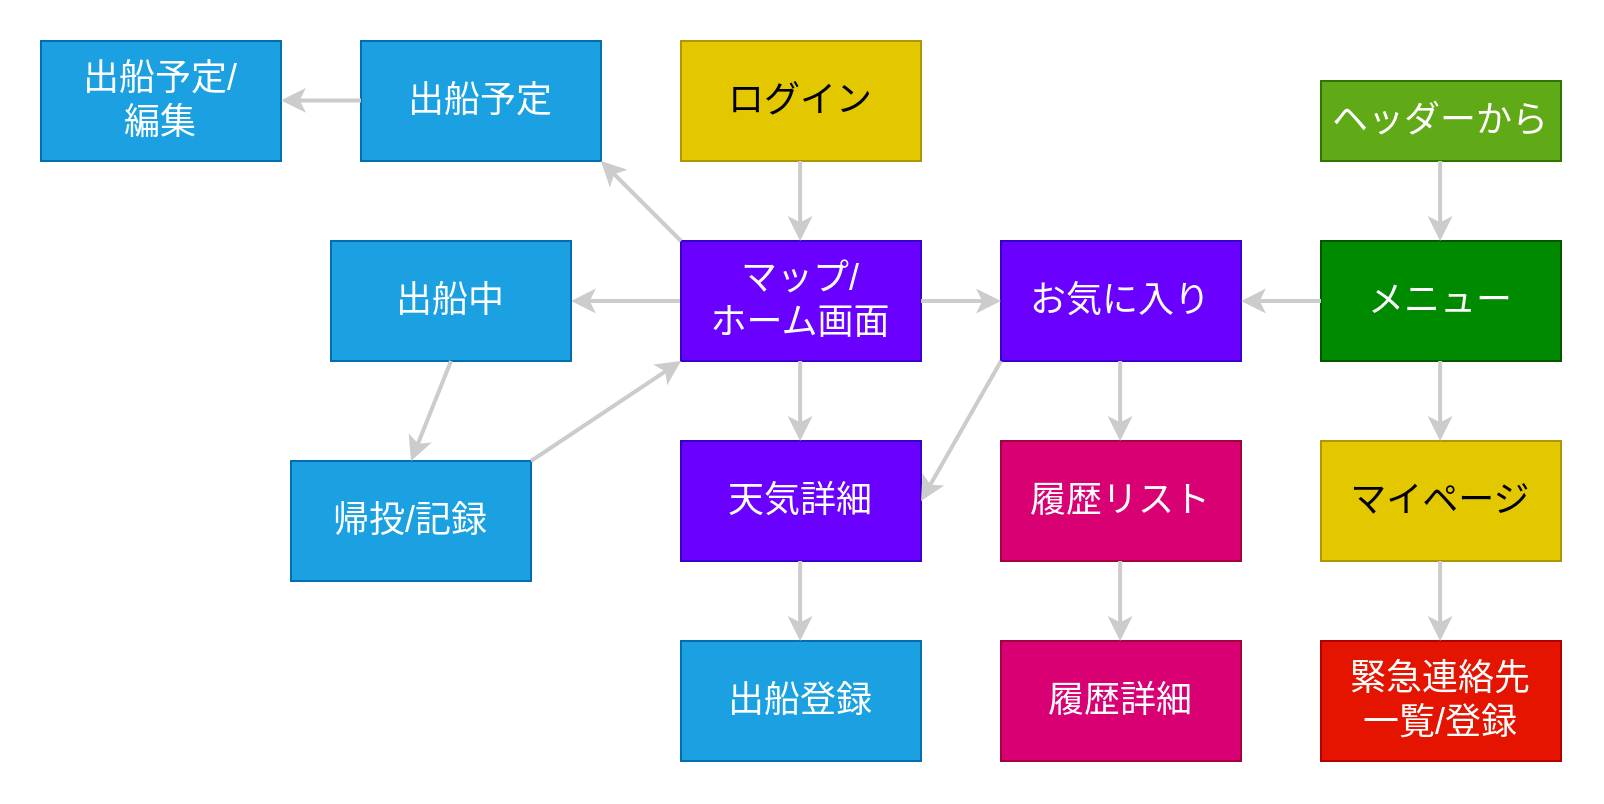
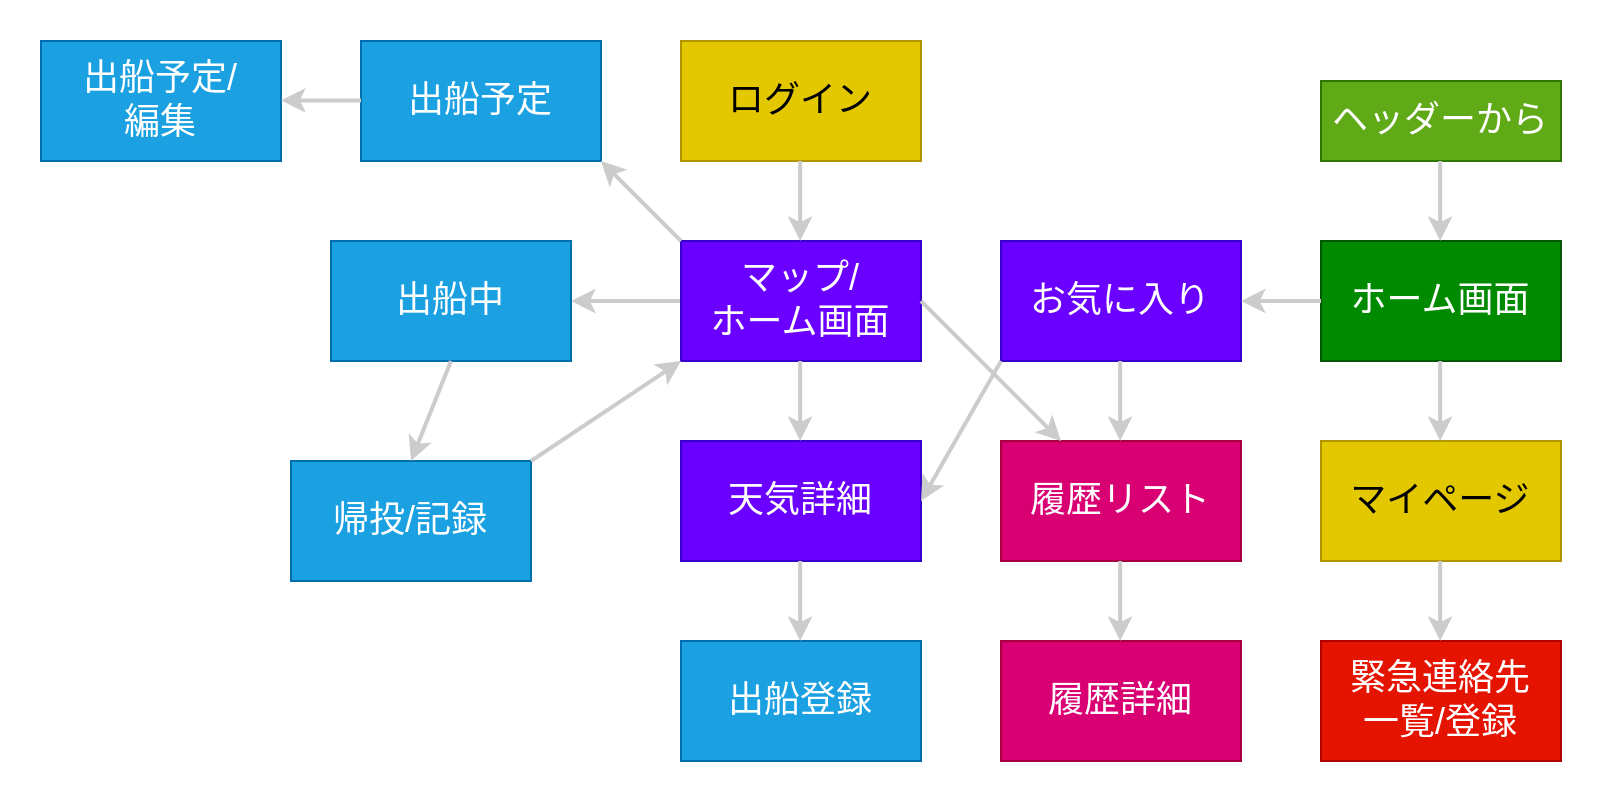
(922, 301) -> (922, 302)
(1441, 301) -> (1441, 301)
